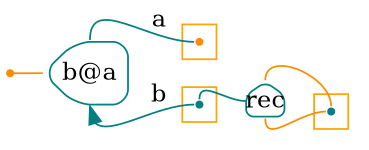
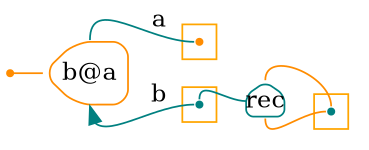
(90, 73) -> (90, 73)
